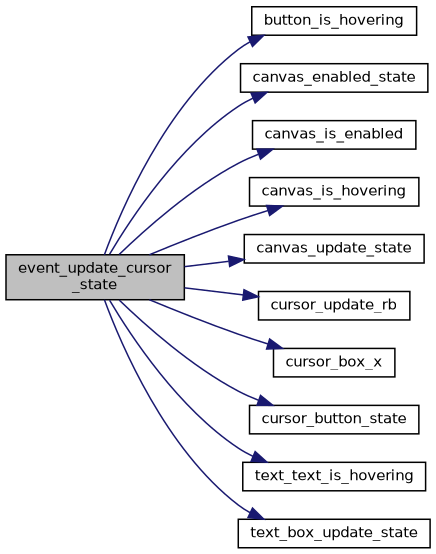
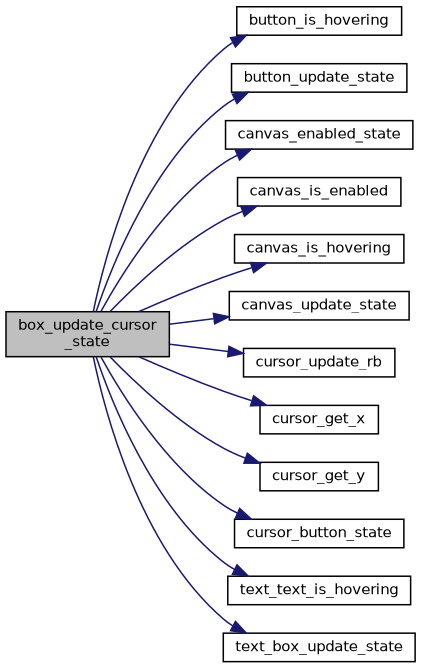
none -> (319, 78)
(95, 277) -> (88, 334)
(334, 363) -> (319, 420)
none -> (319, 477)
